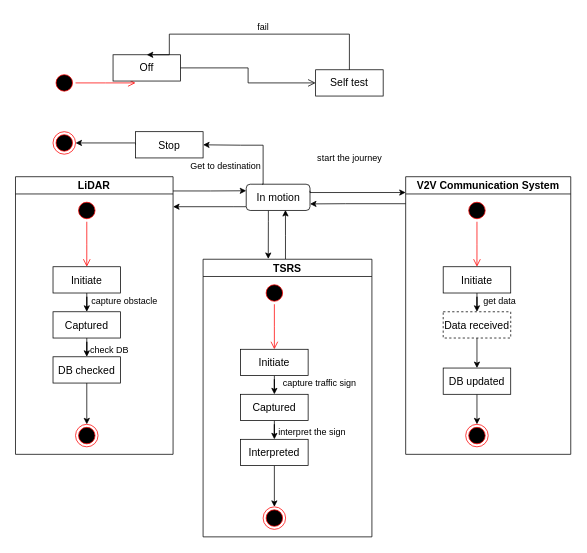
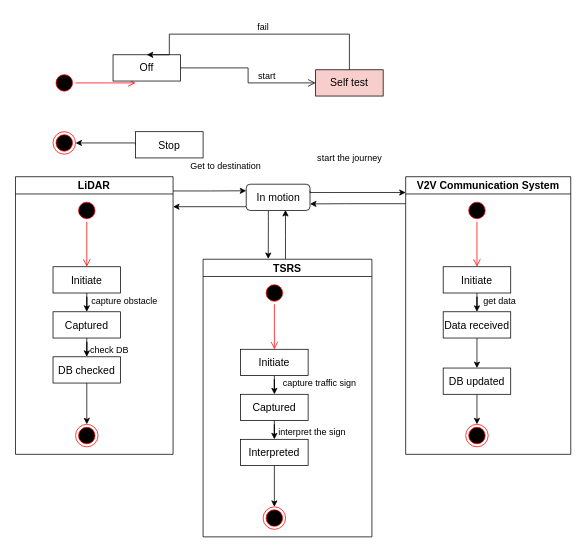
none -> (267, 75)
(349, 83) -> (349, 83)
(251, 145) -> none
(477, 325) -> (477, 325)
